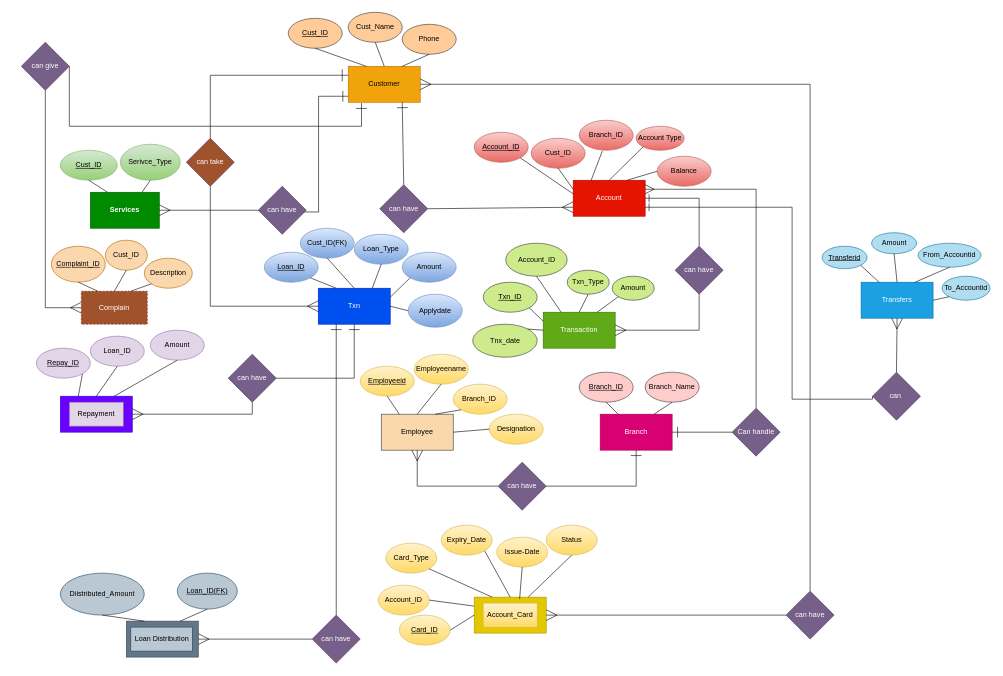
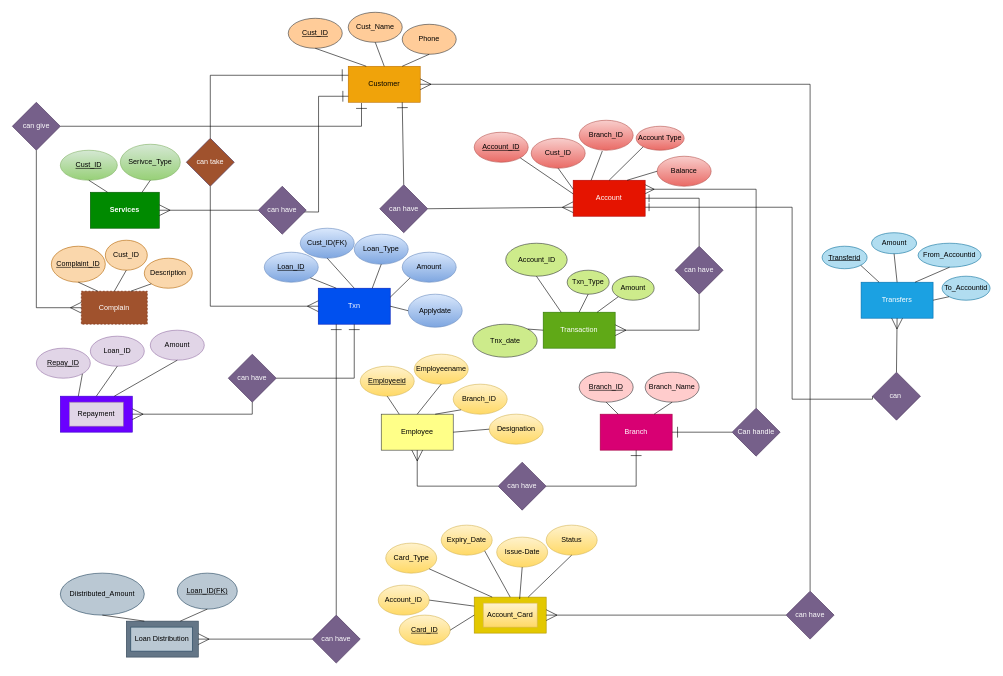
(45, 66) -> (36, 126)
(510, 297) -> none
(537, 315) -> none
(417, 432) -> (417, 432)
